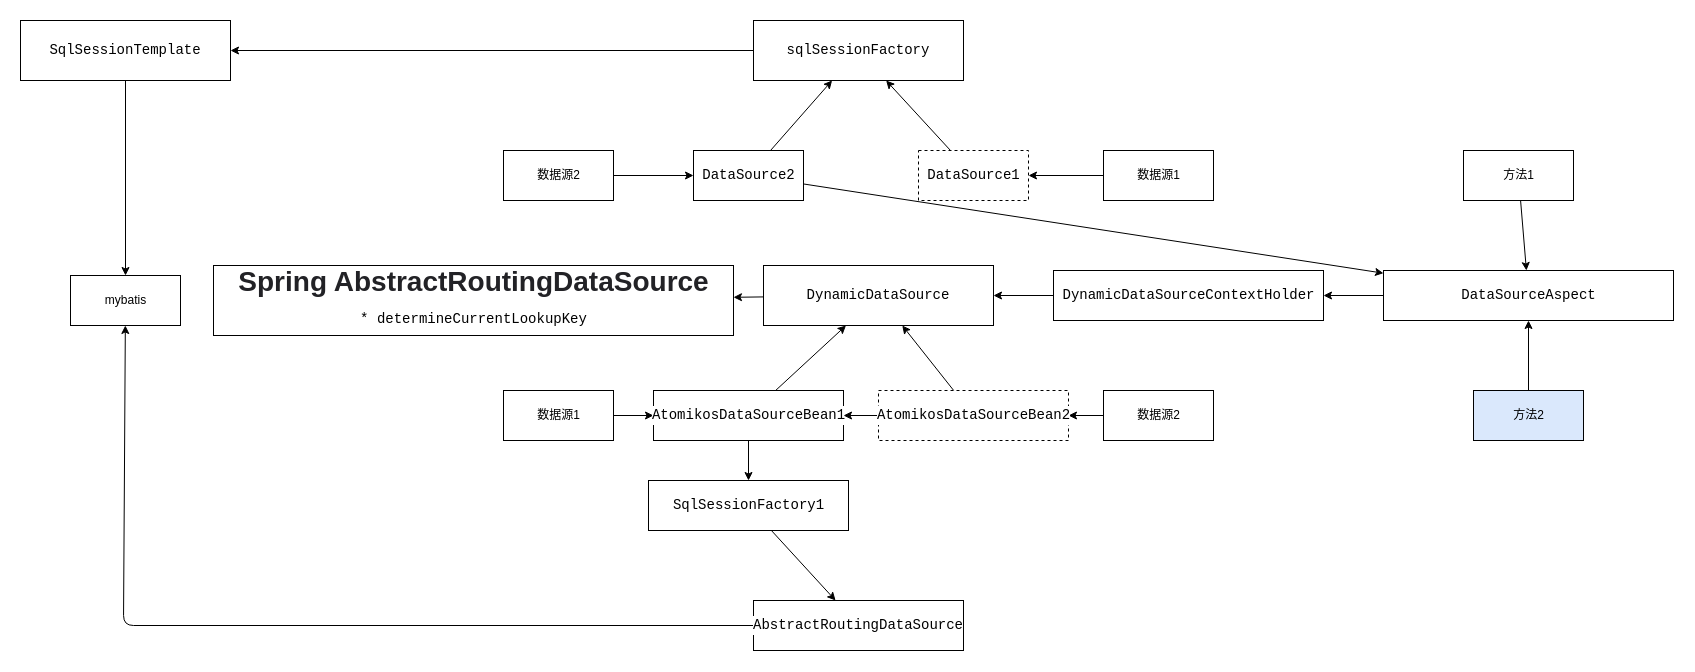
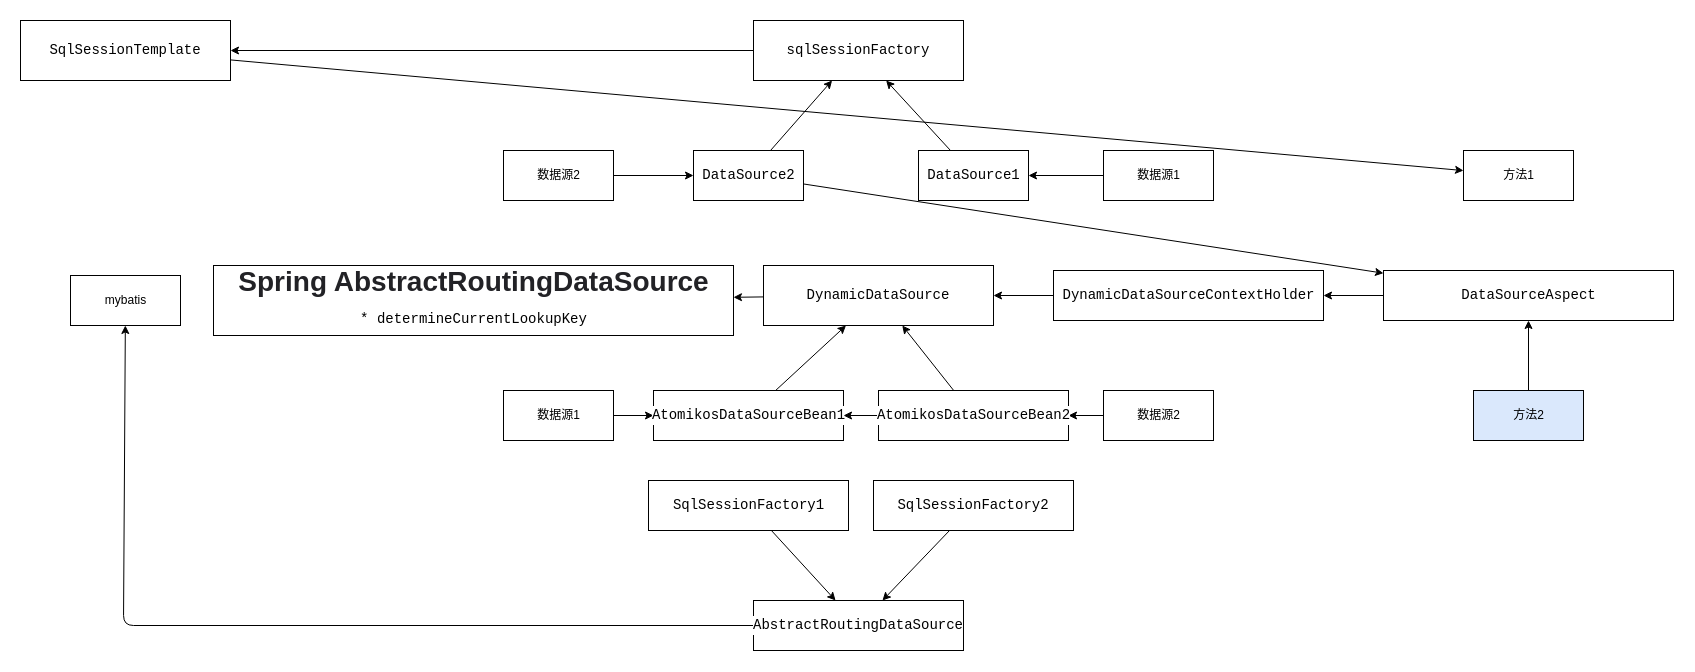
(126, 175) -> (843, 115)
(974, 176) -> (974, 176)
(1523, 232) -> none
(974, 416) -> (974, 416)
(749, 457) -> none
none -> (974, 506)
none -> (918, 563)
